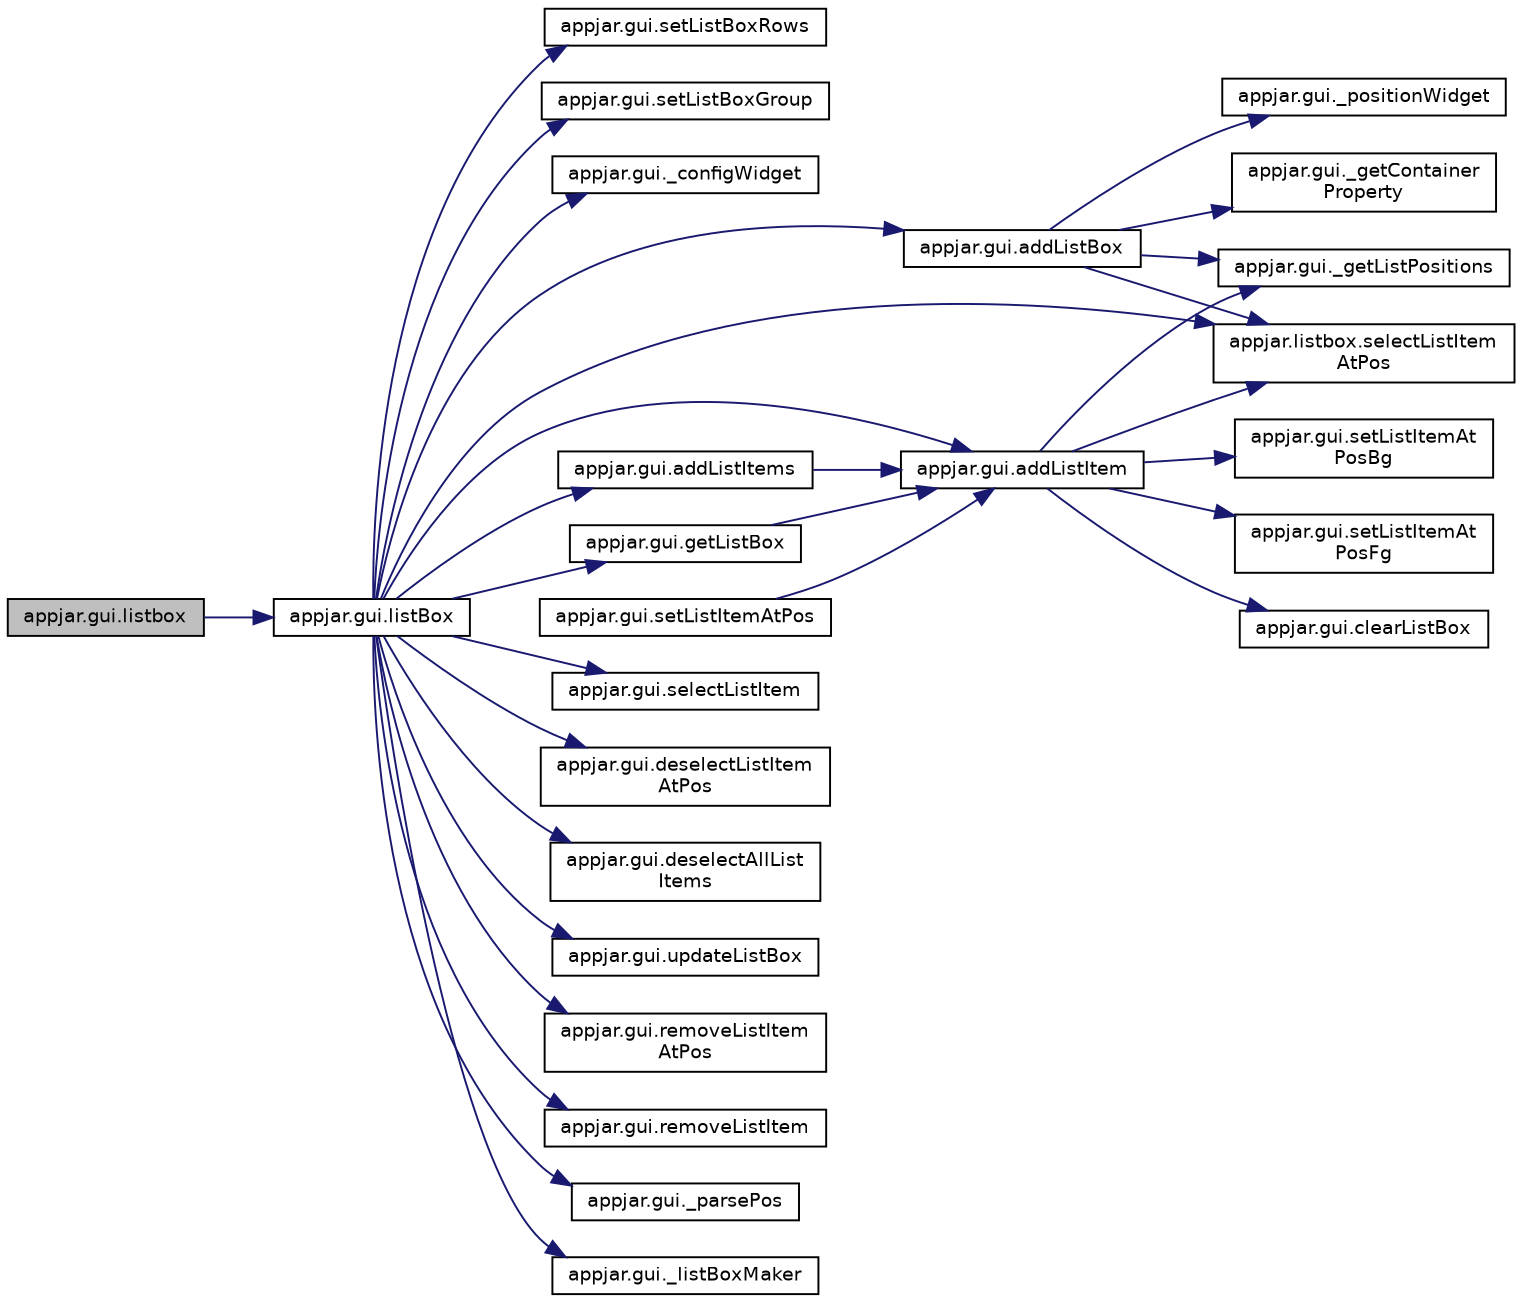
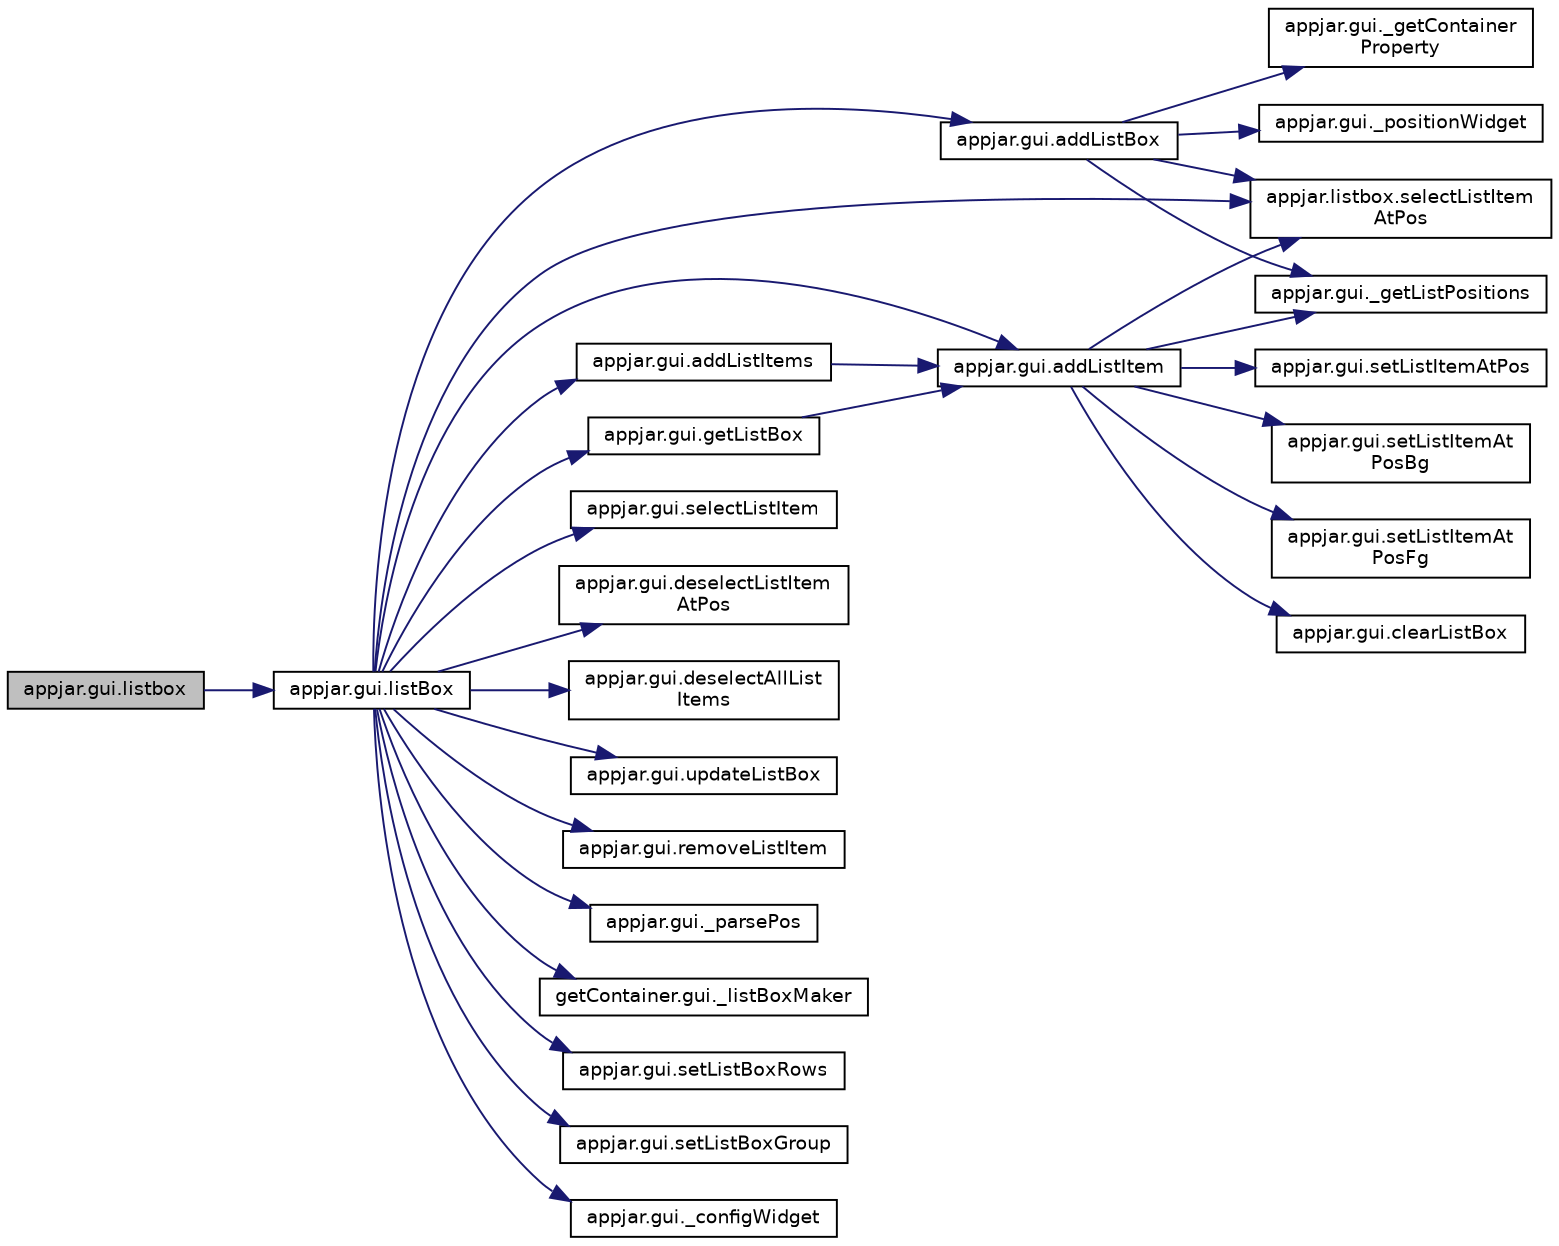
(881, 557) -> (1208, 368)
(685, 1043) -> none
(685, 1276) -> (704, 997)
